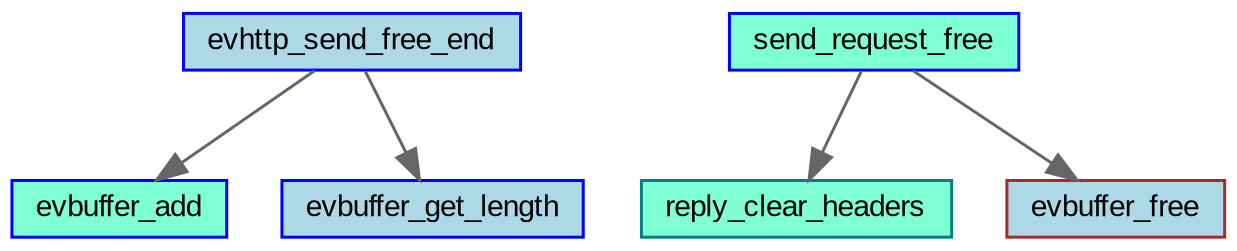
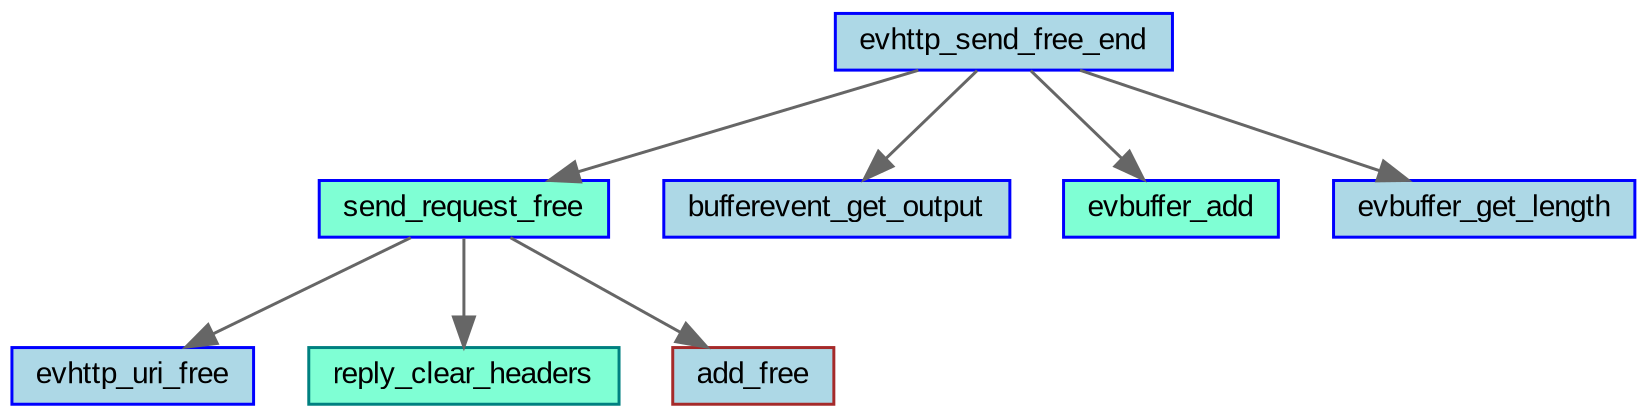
none -> (748, 121)
none -> (837, 209)
(1116, 209) -> (753, 376)
none -> (133, 376)
